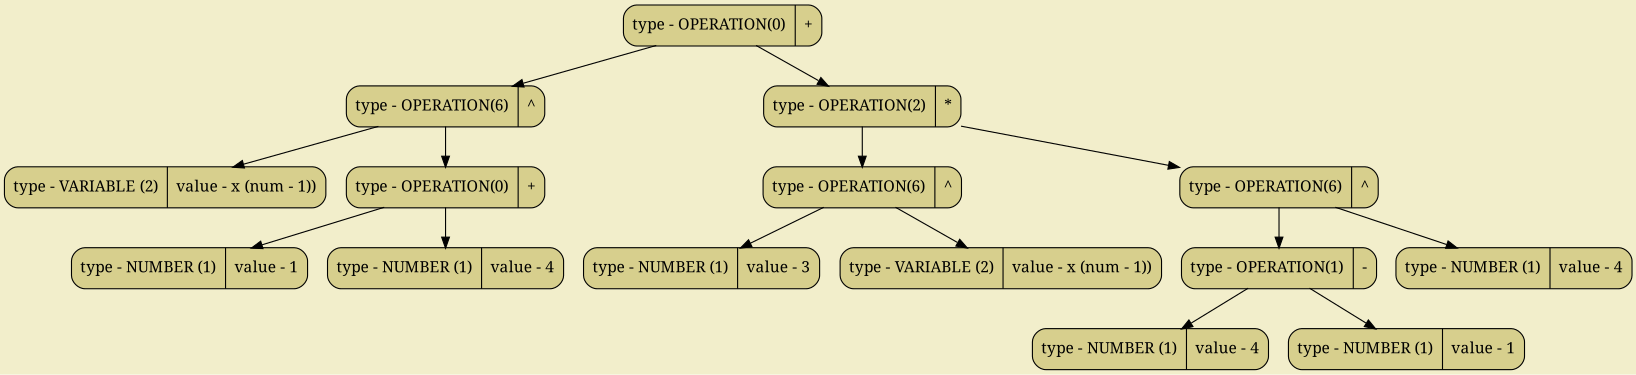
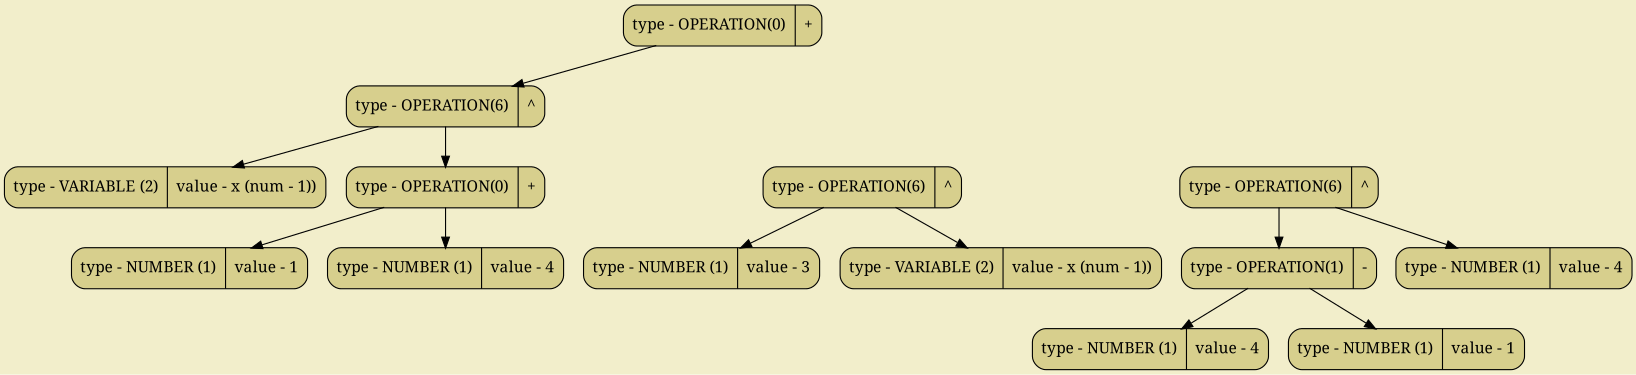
(862, 106) -> none
